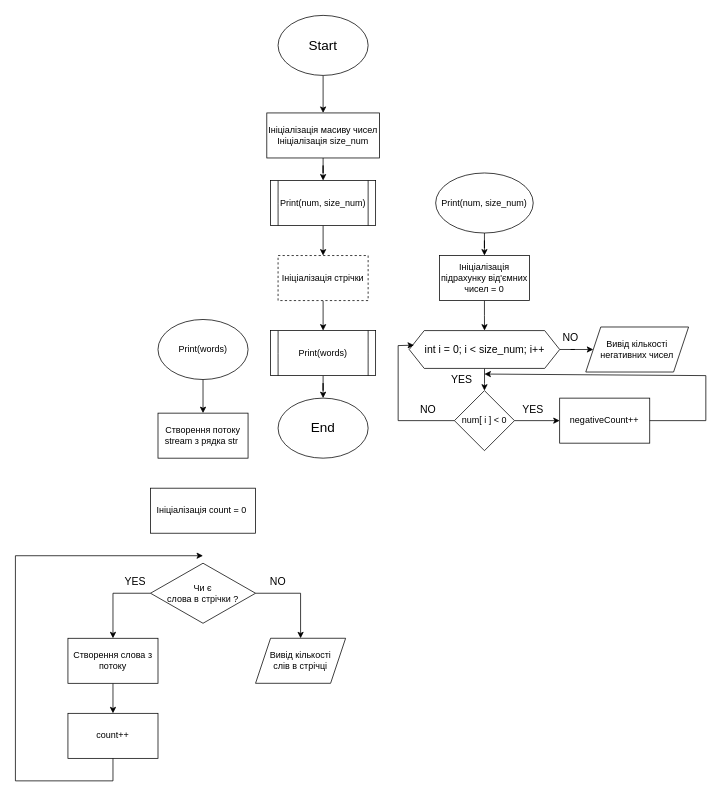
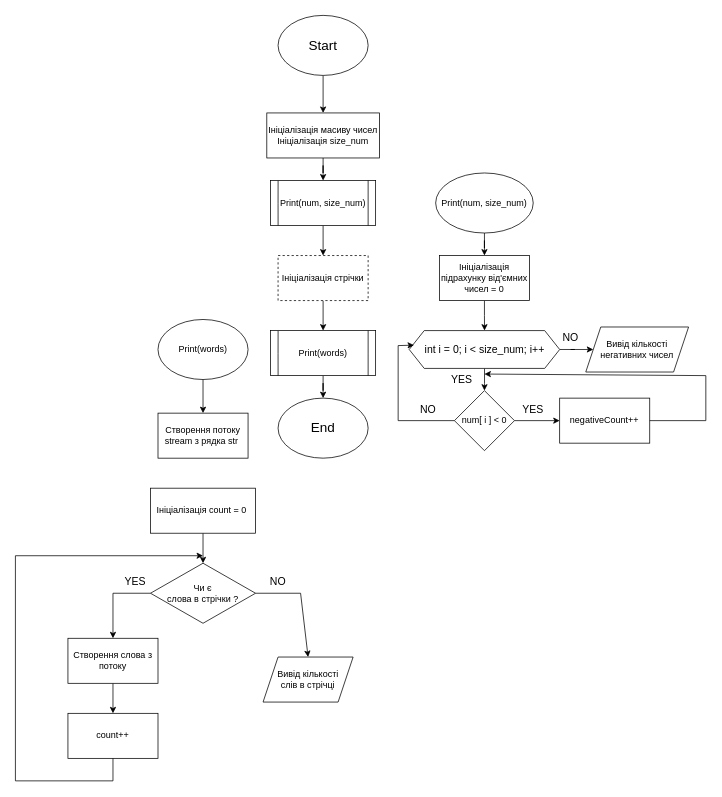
none -> (203, 556)
(300, 660) -> (308, 679)
